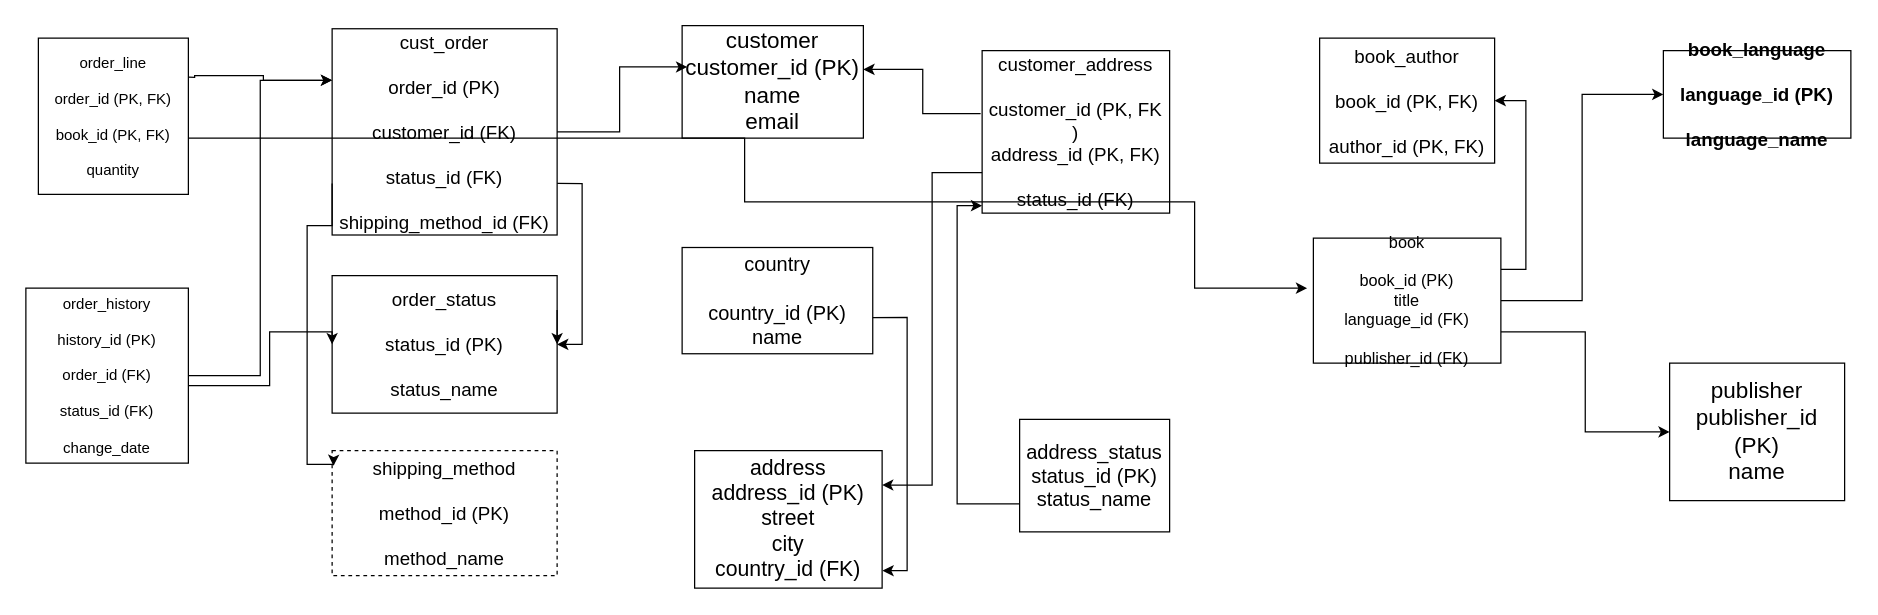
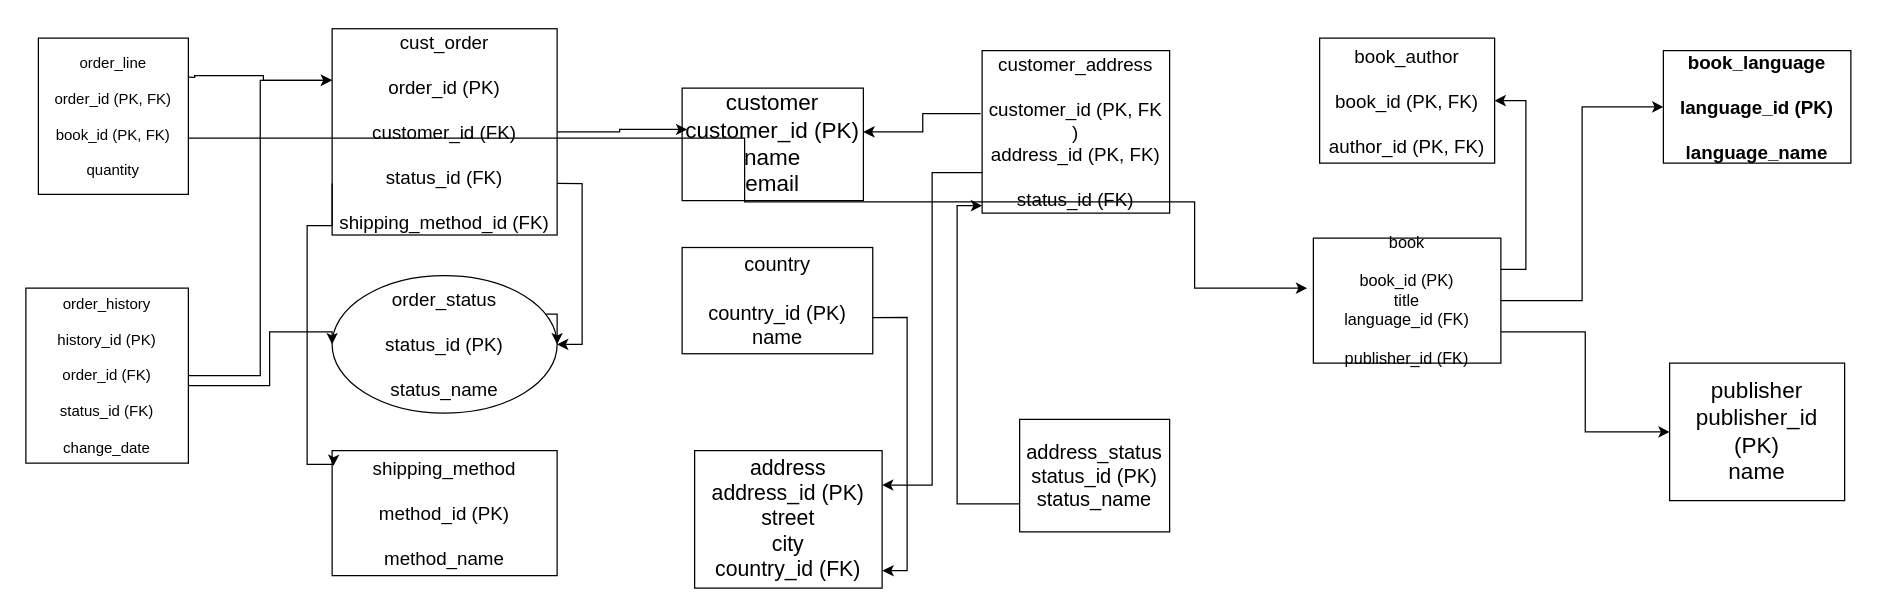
(773, 82) -> (773, 144)
(1757, 94) -> (1757, 107)
(444, 344) -> (444, 344)
(444, 513) -> (444, 513)
